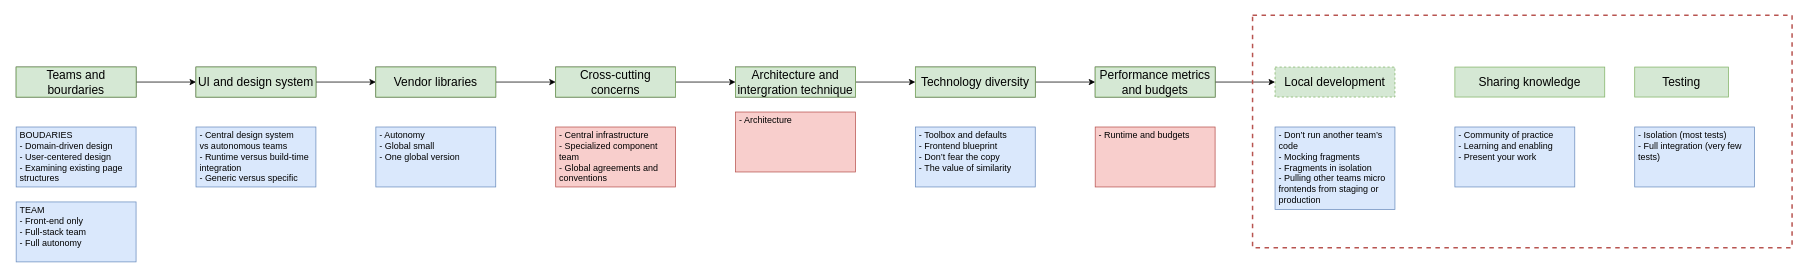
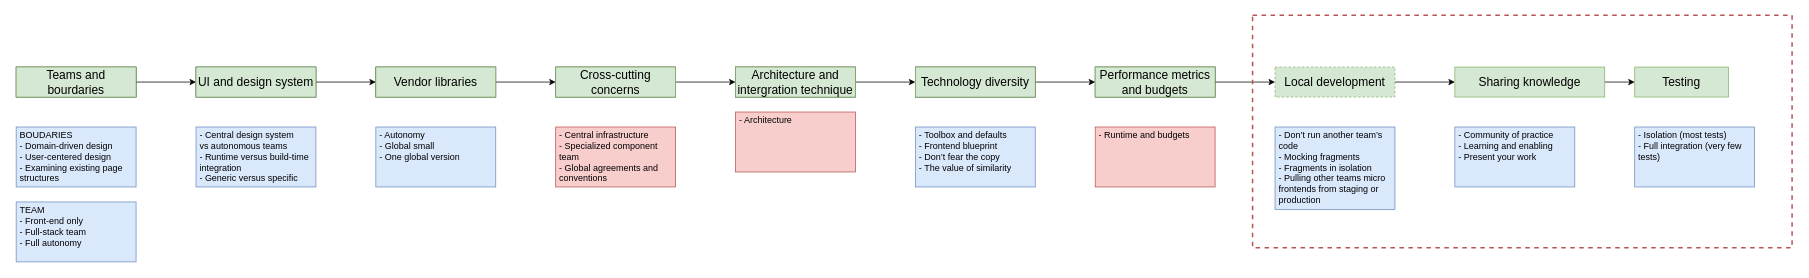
none -> (1449, 82)
none -> (1628, 82)
